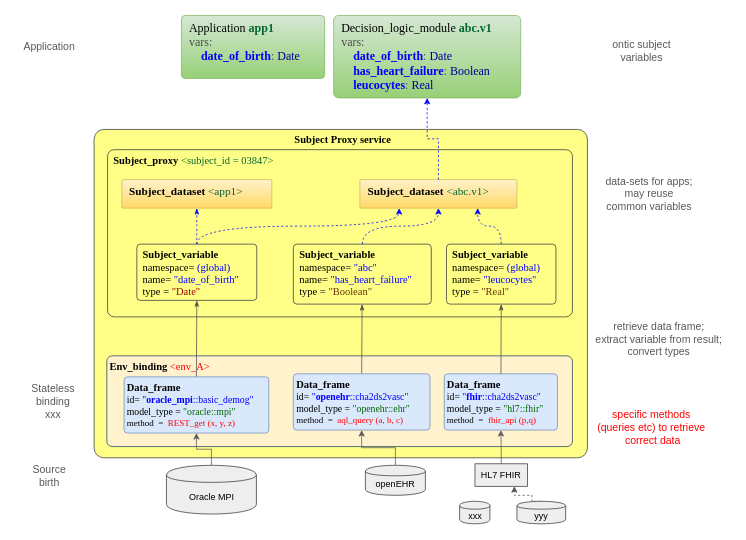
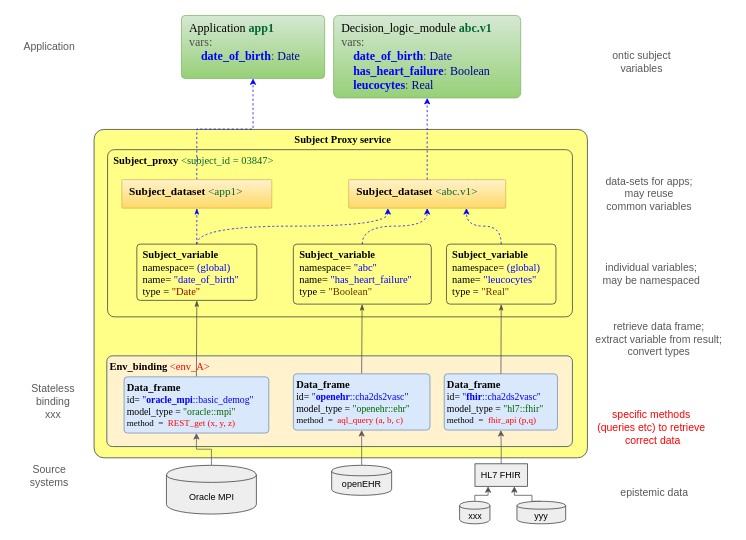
(642, 51) -> (642, 62)
none -> (197, 155)
(439, 194) -> (427, 194)
none -> (651, 274)
(50, 476) -> (50, 476)
(396, 480) -> (362, 480)
none -> (654, 492)
none -> (480, 495)
(524, 495) -> (524, 495)
